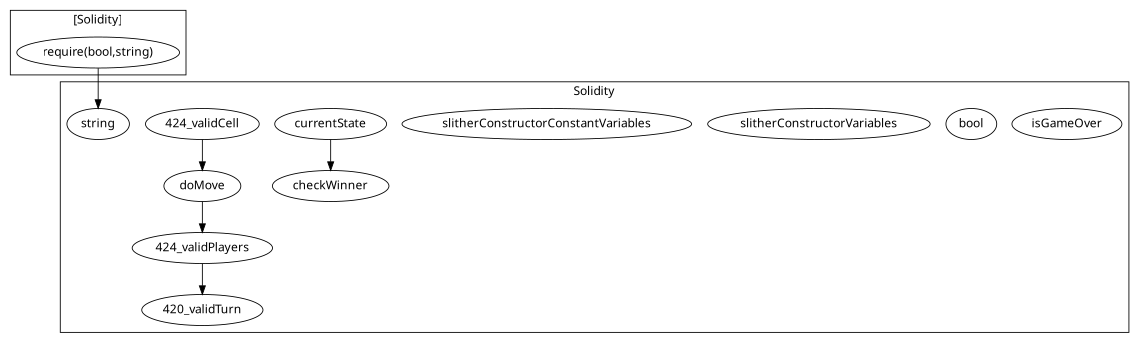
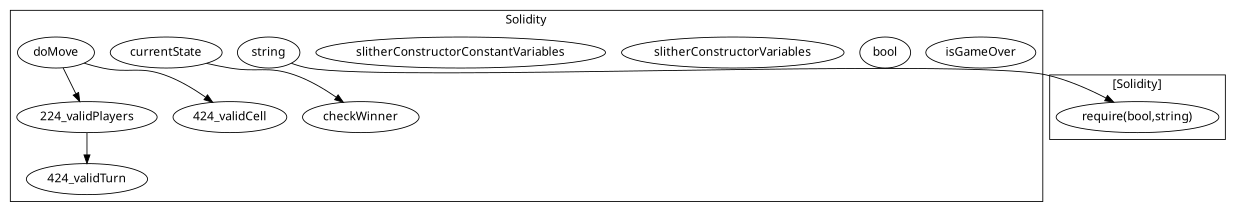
(98, 87) -> (701, 70)
(202, 151) -> (148, 71)
(202, 248) -> (87, 117)
(202, 310) -> (87, 179)
